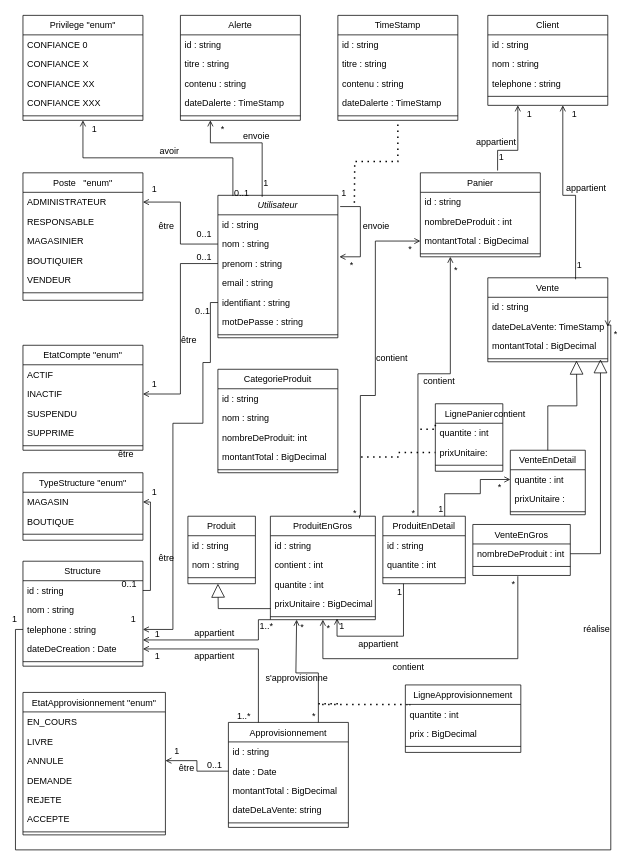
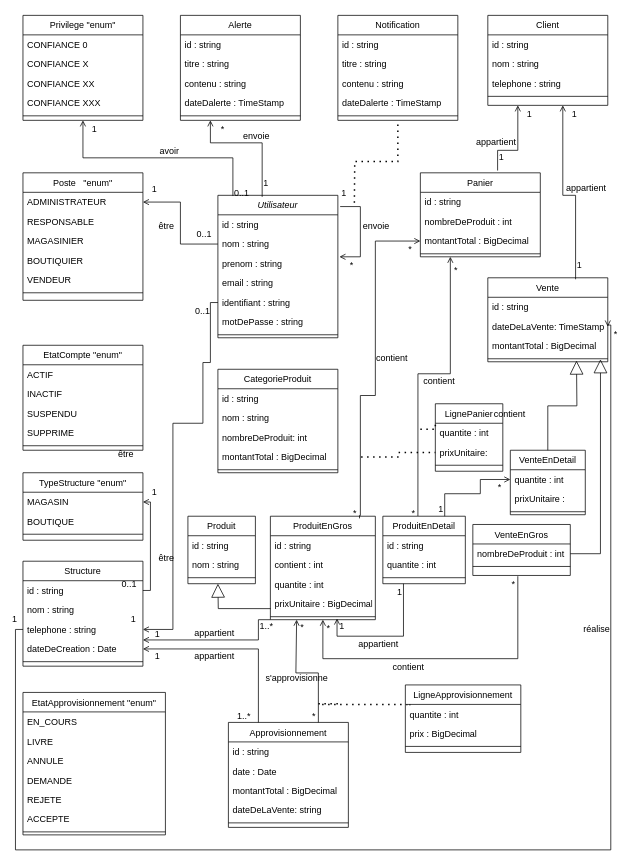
(398, 26) -> (398, 26)
(180, 329) -> none
(197, 766) -> none
